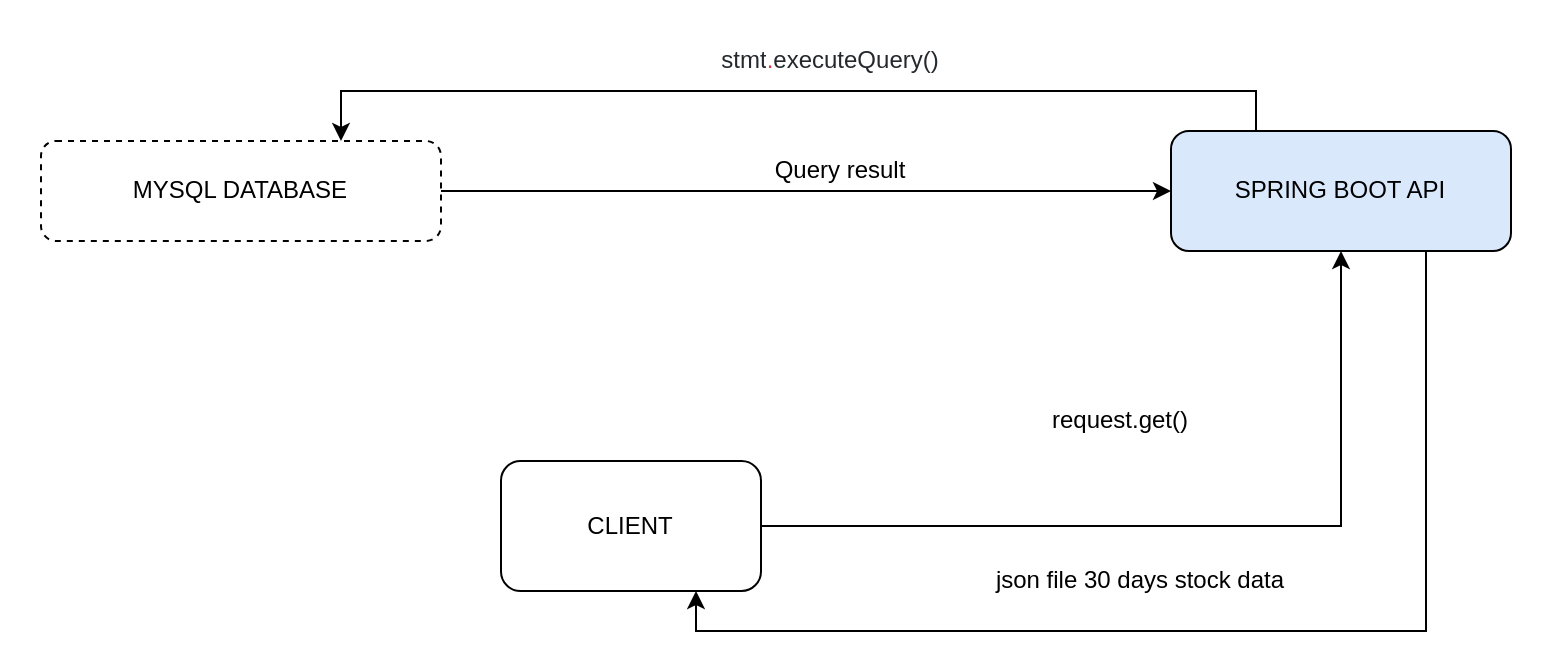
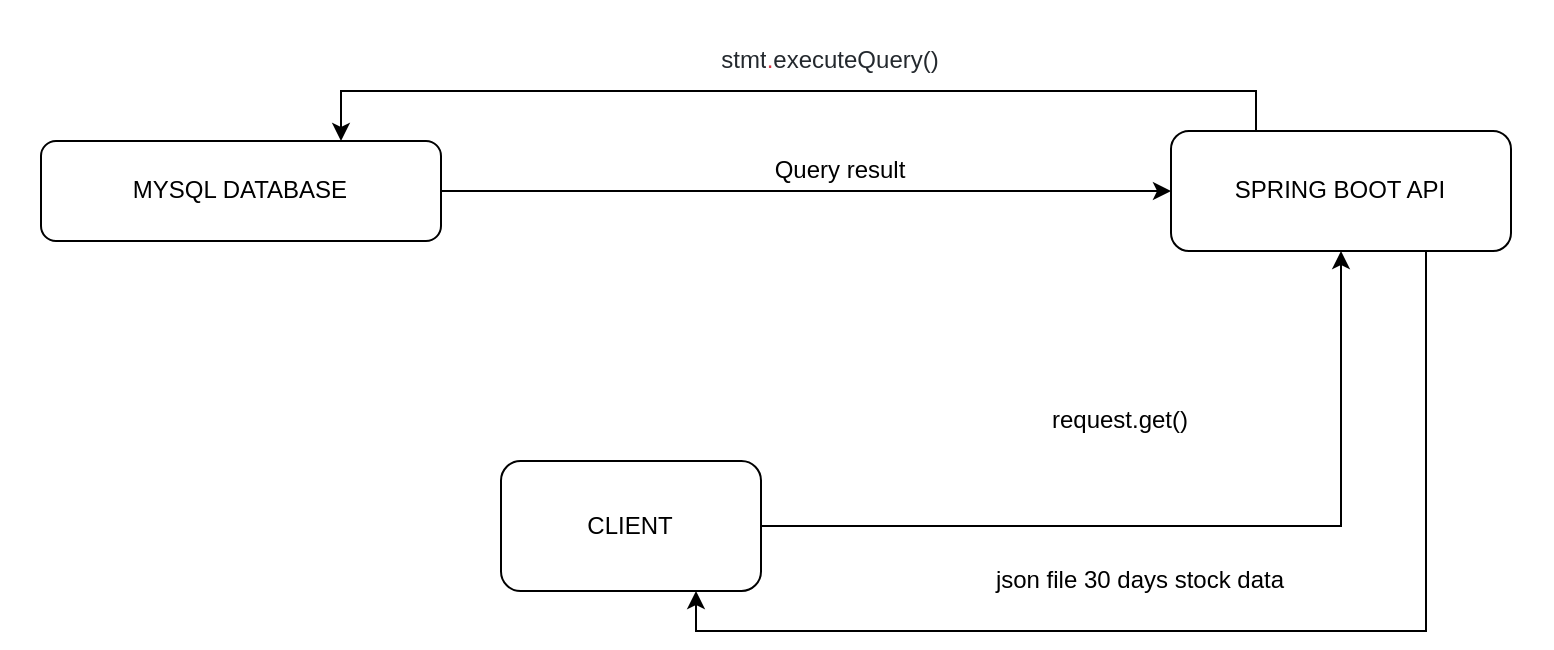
(241, 191) -> (241, 191)
(1341, 191) -> (1341, 191)
